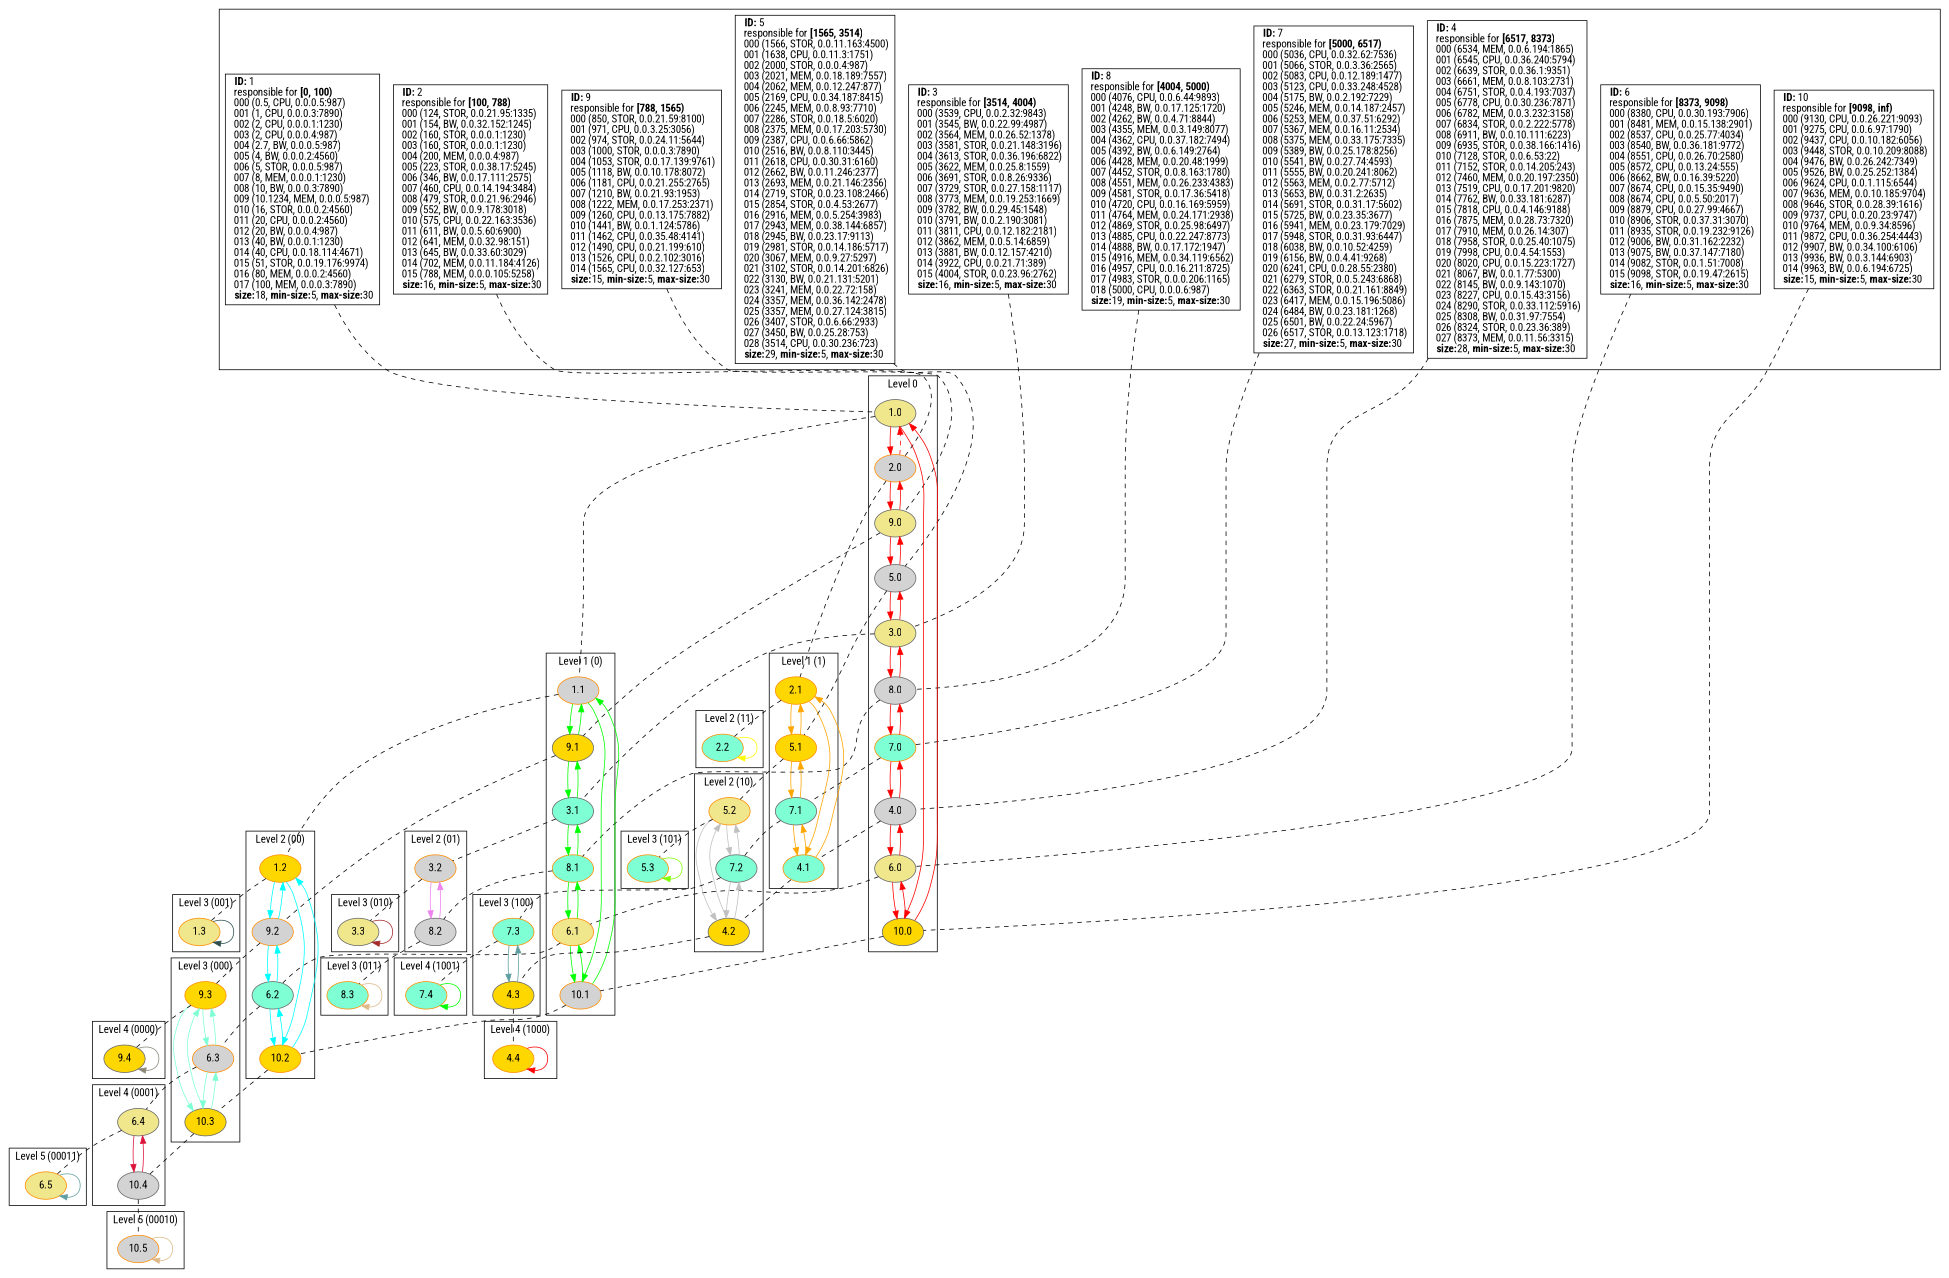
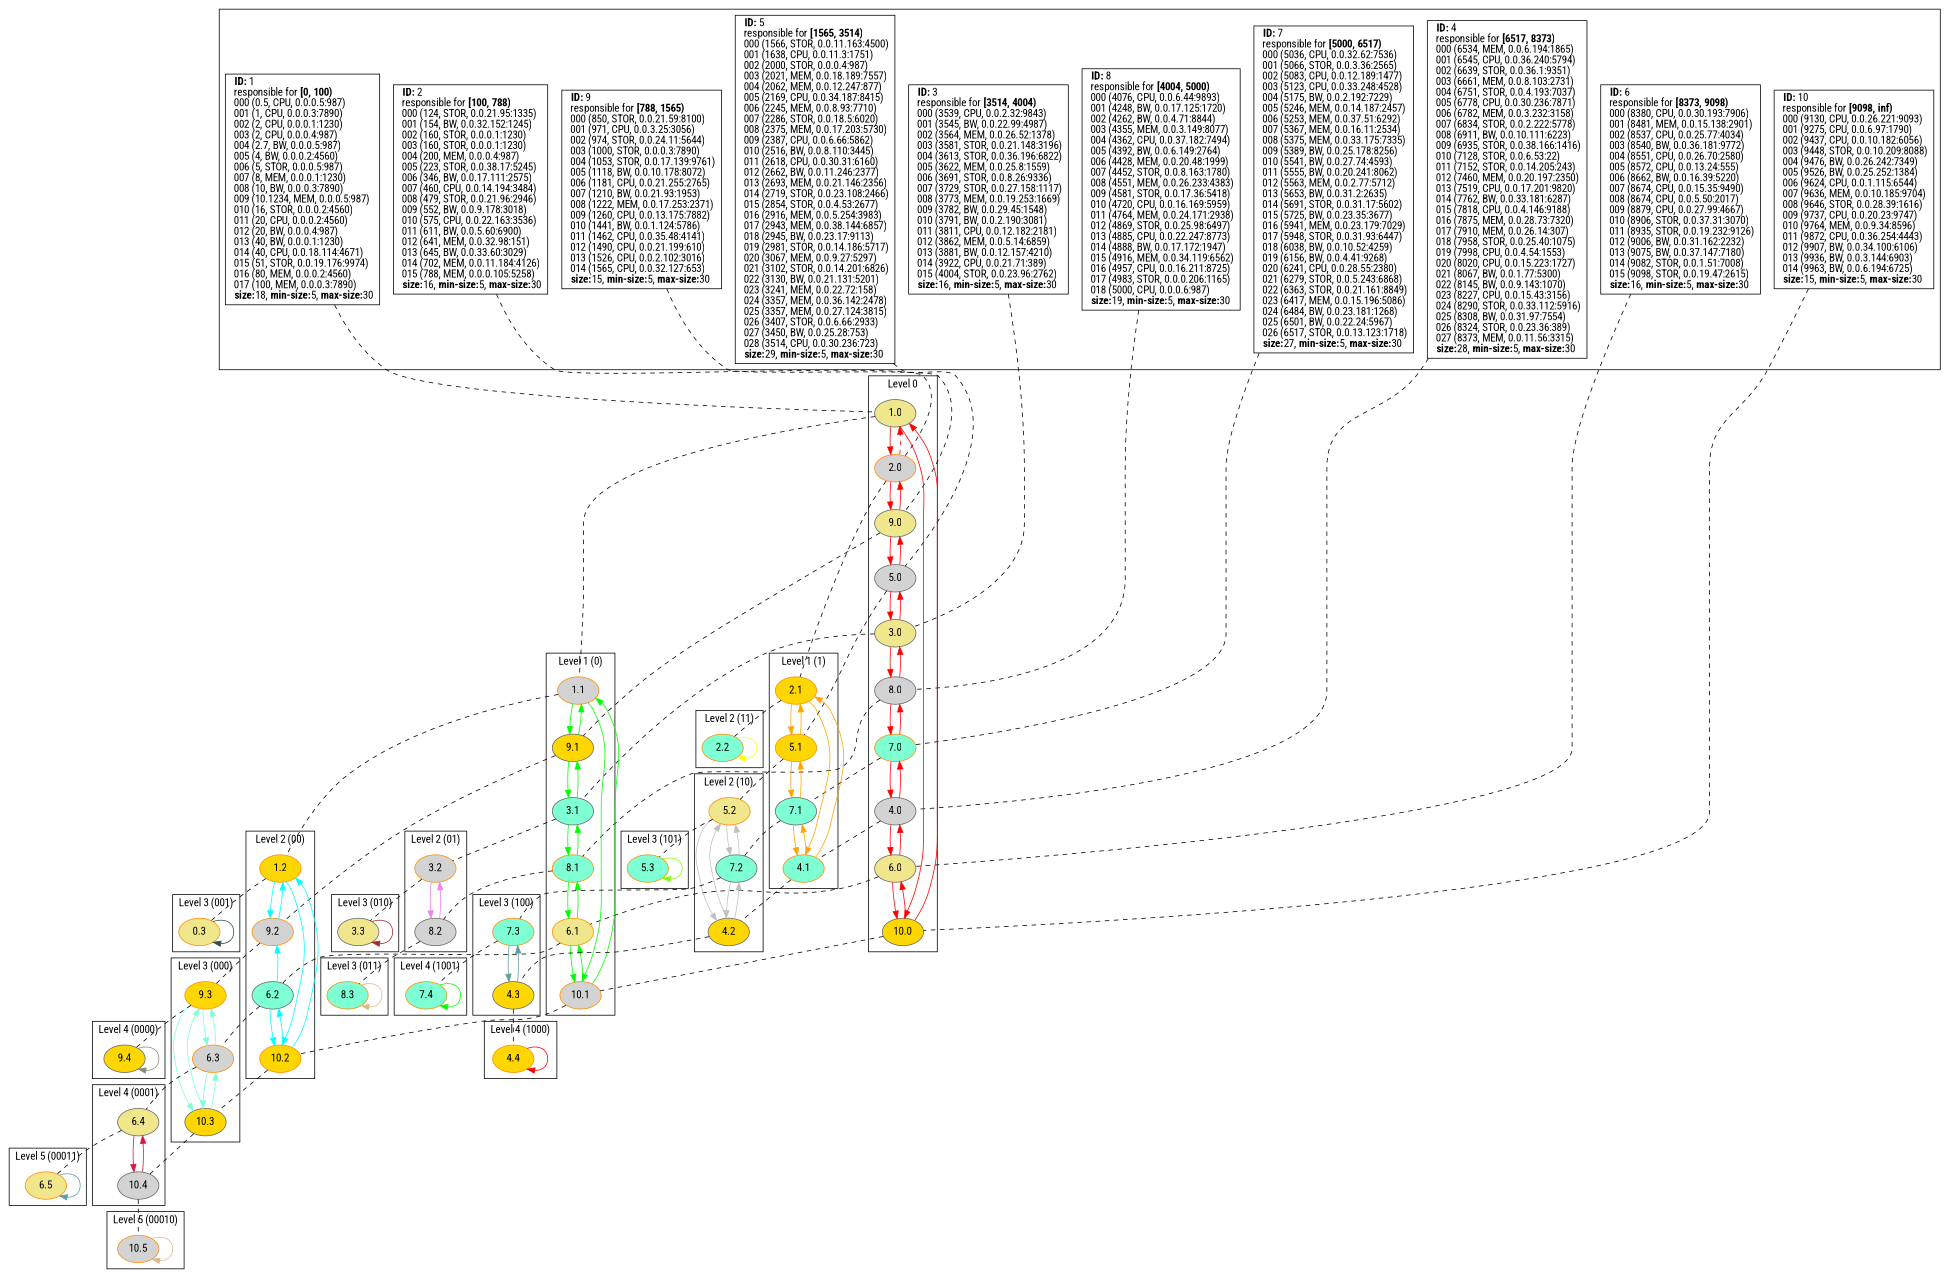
(199, 932) -> (199, 932)
(268, 960) -> none
